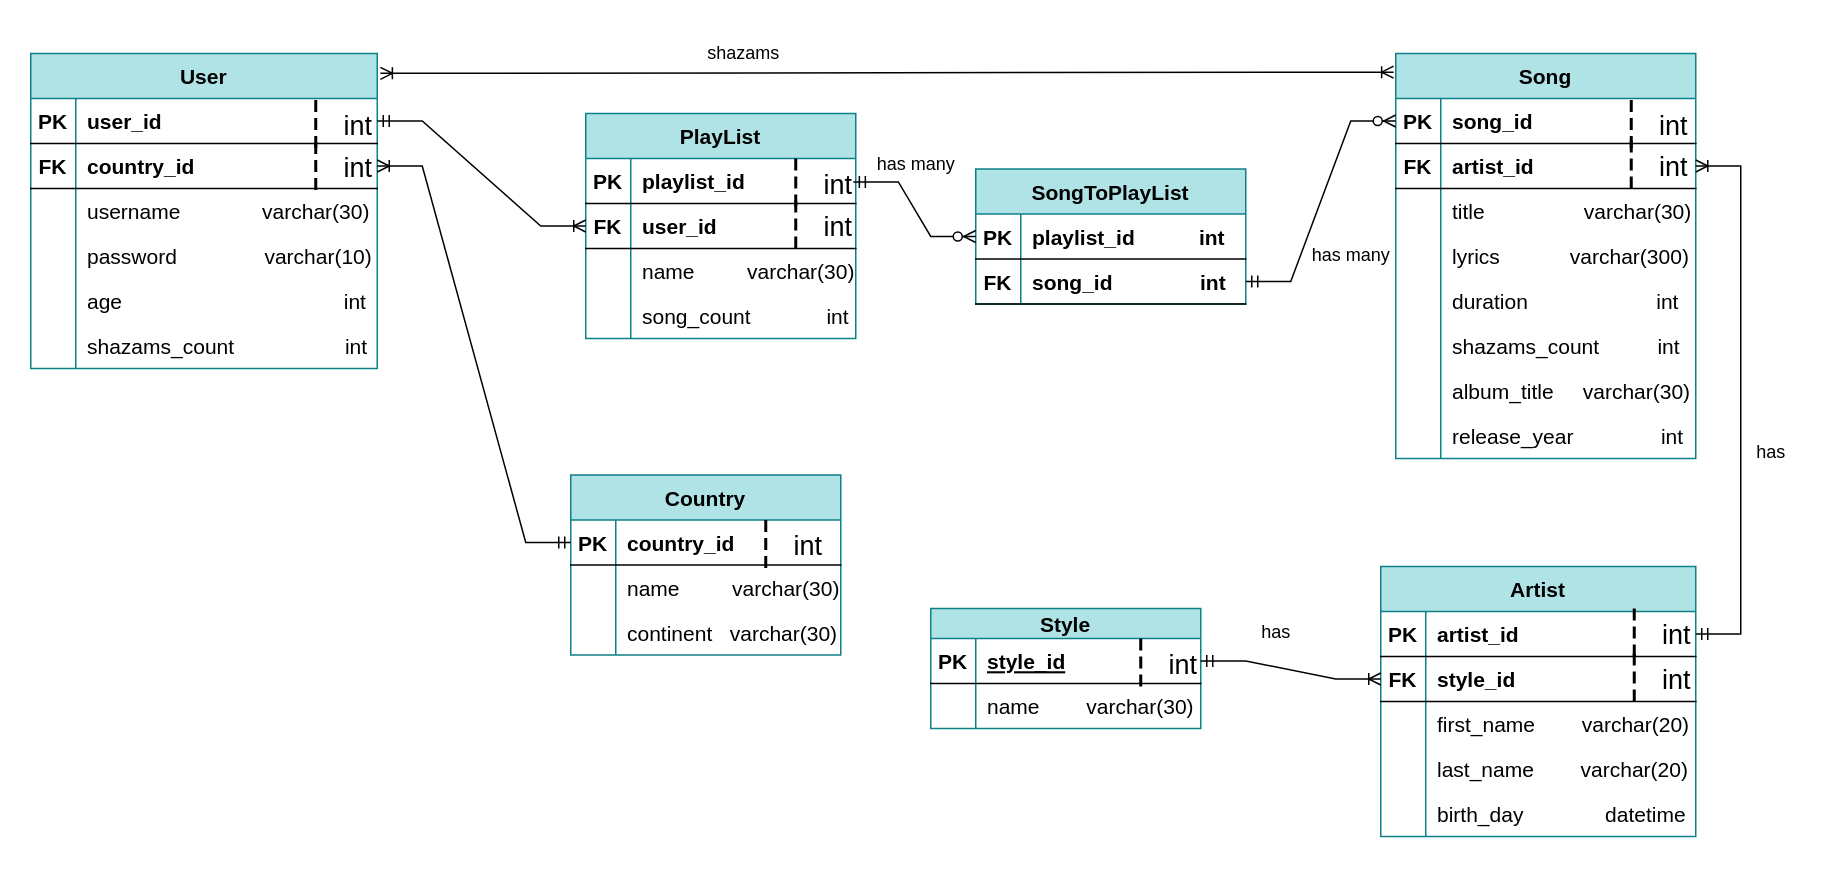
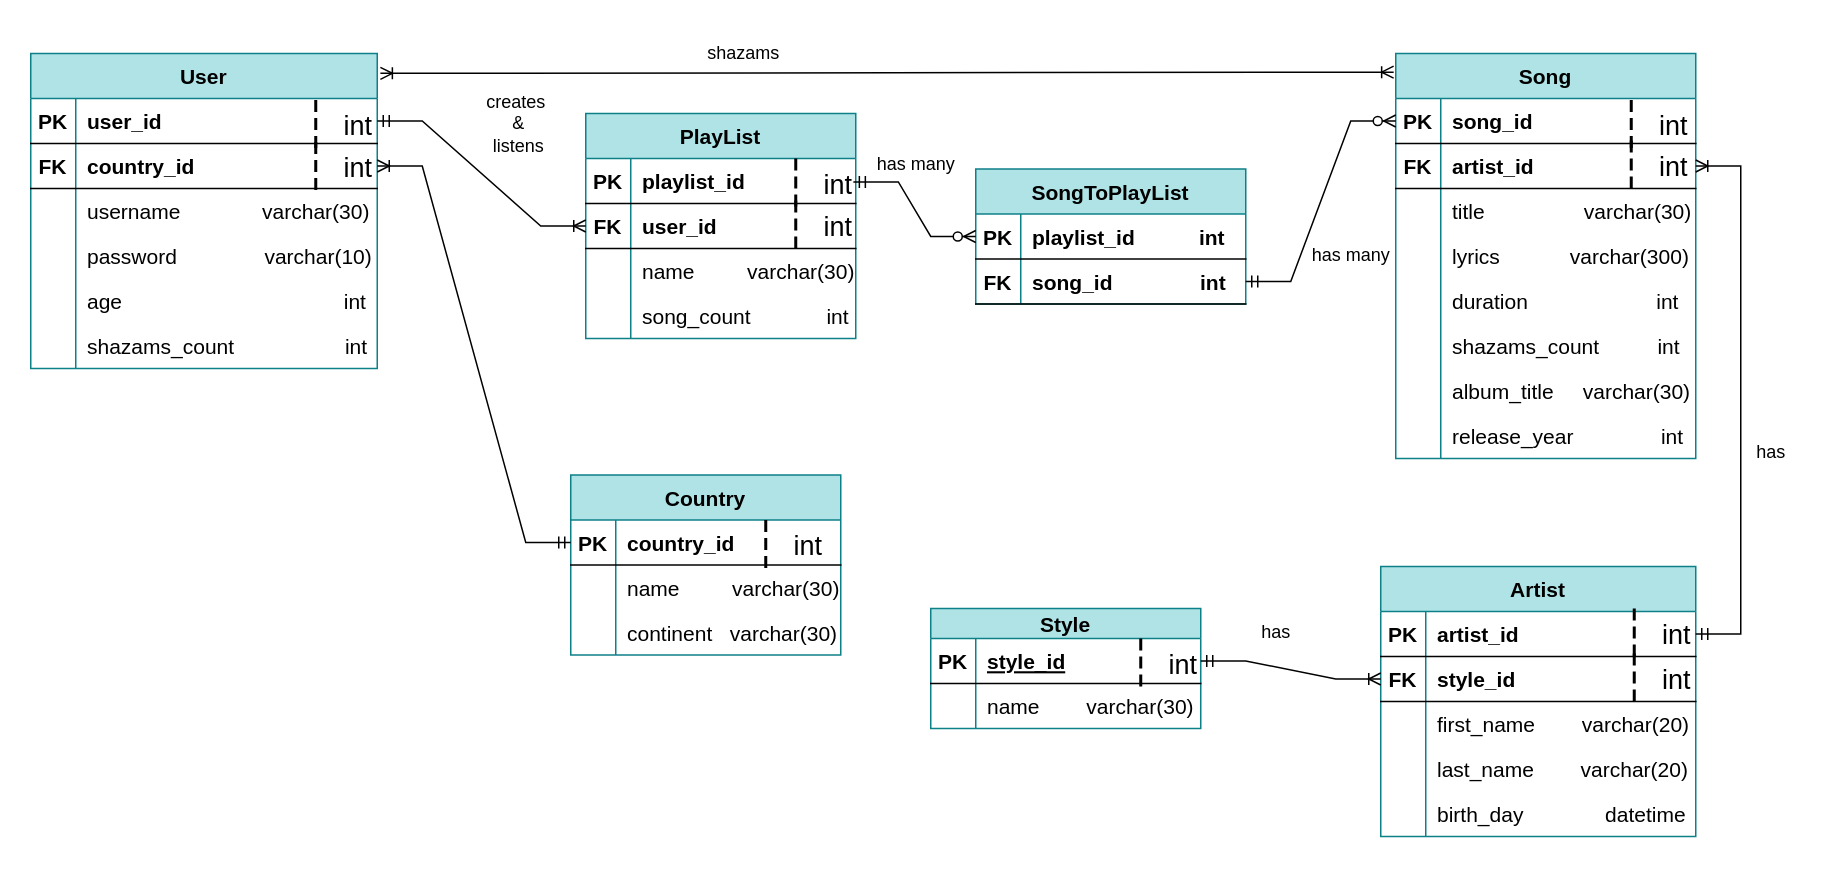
none -> (518, 124)
